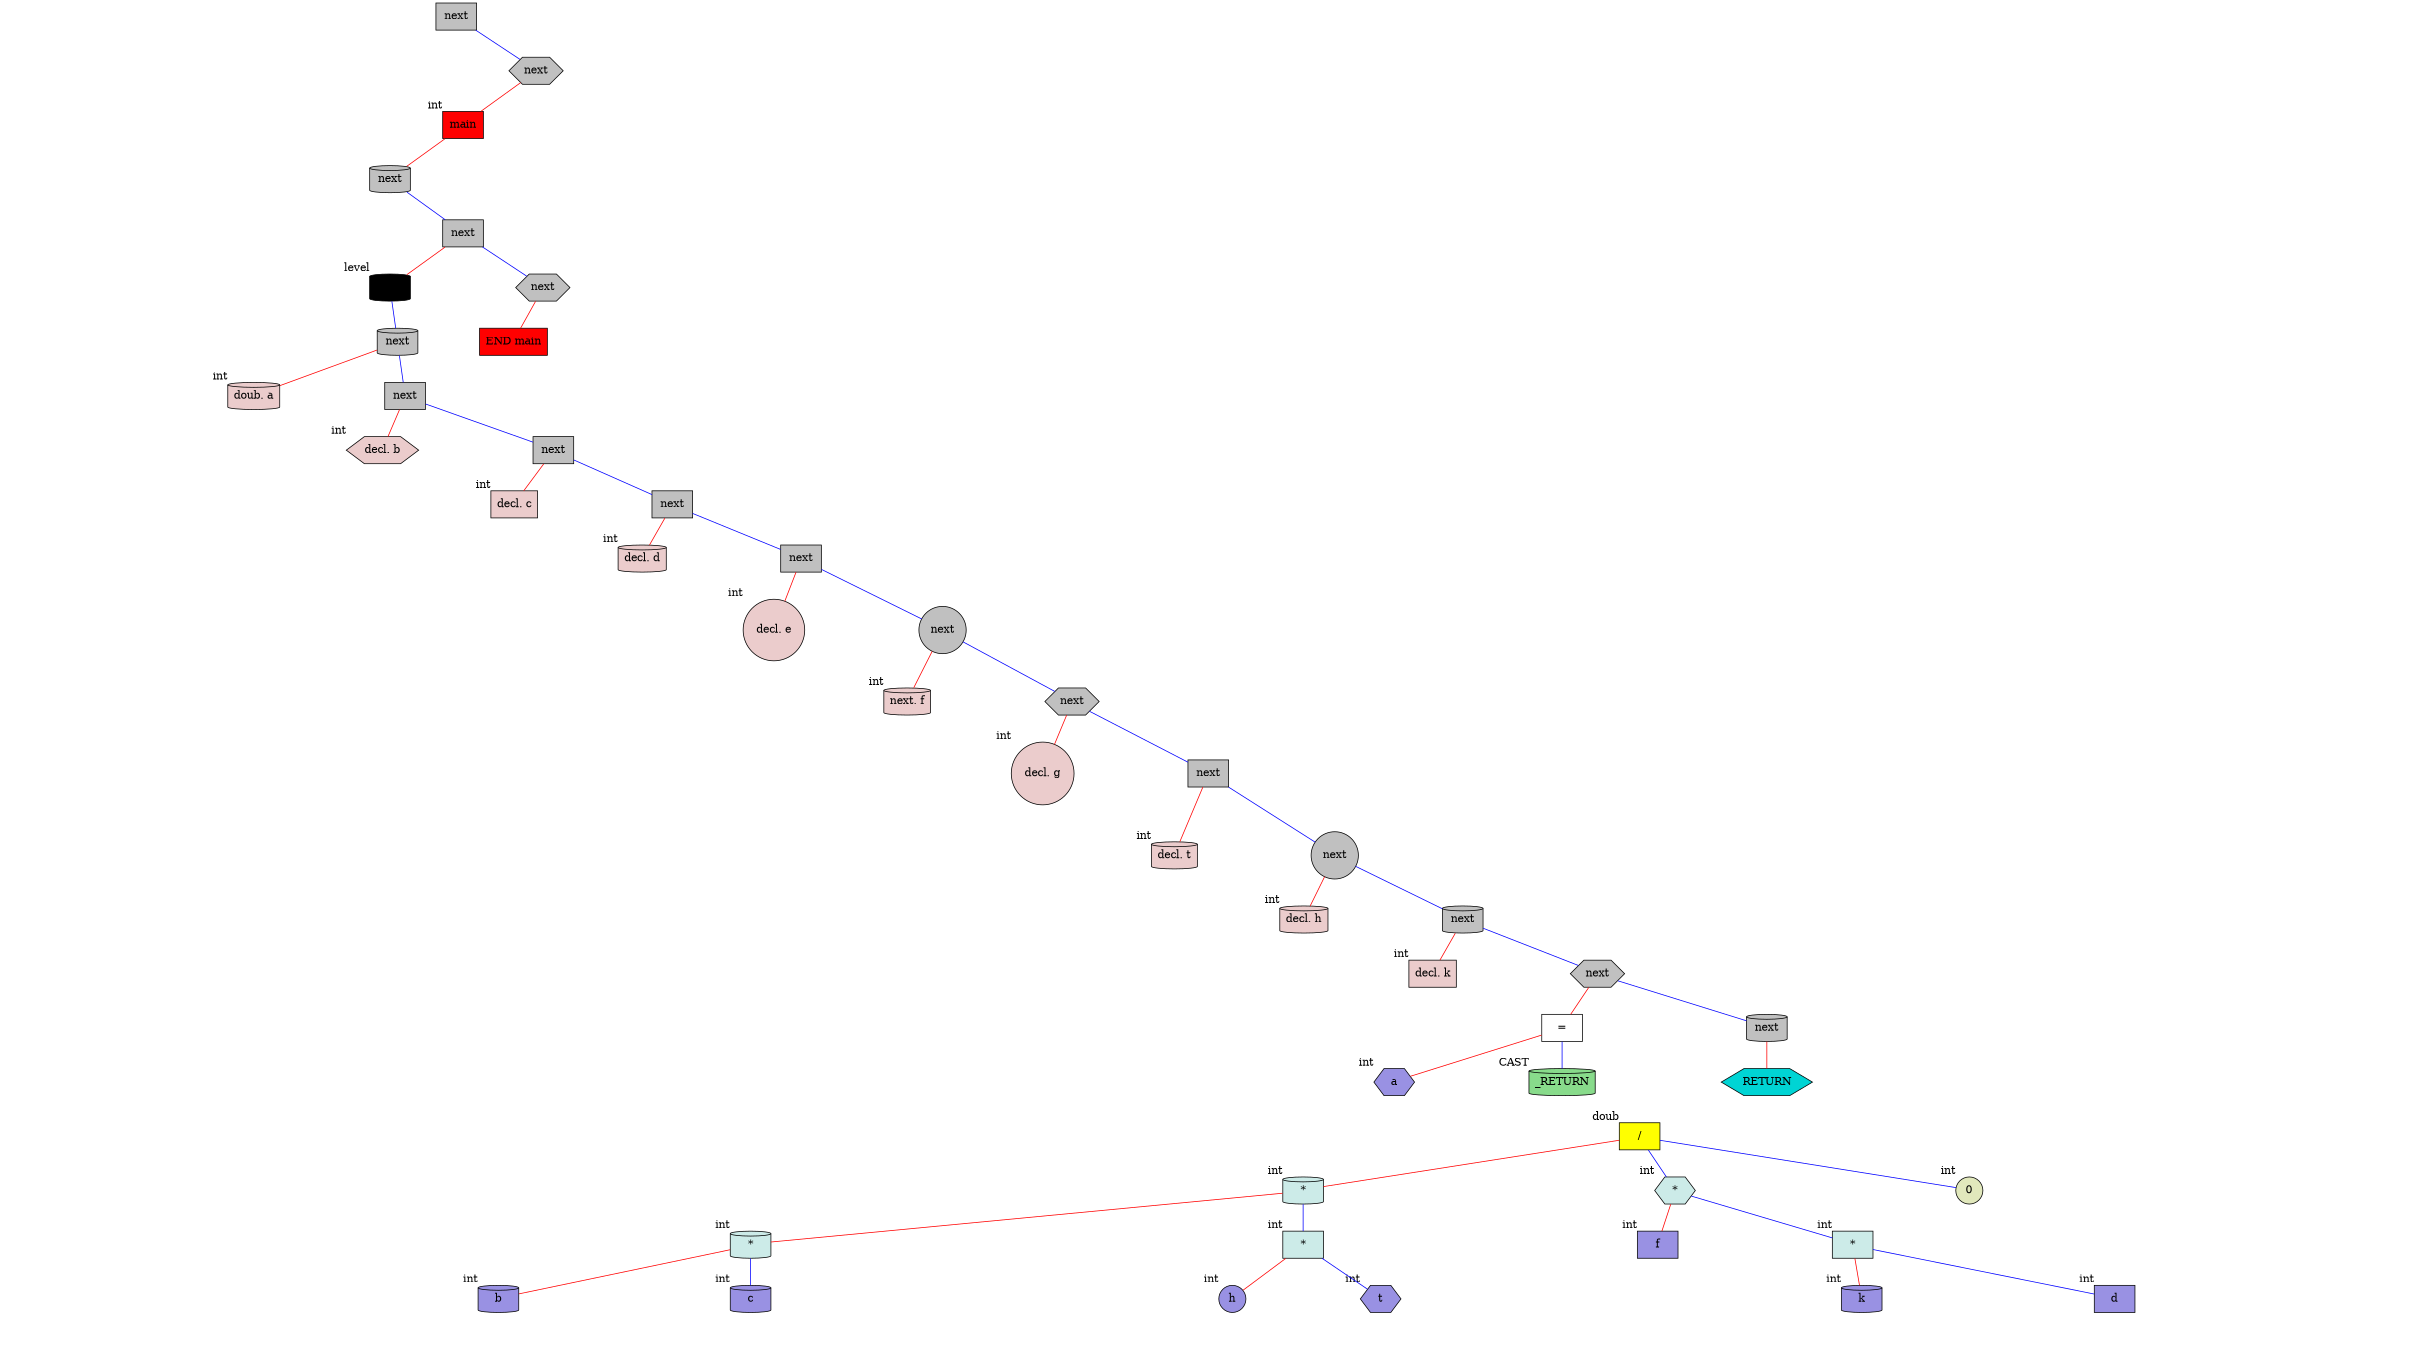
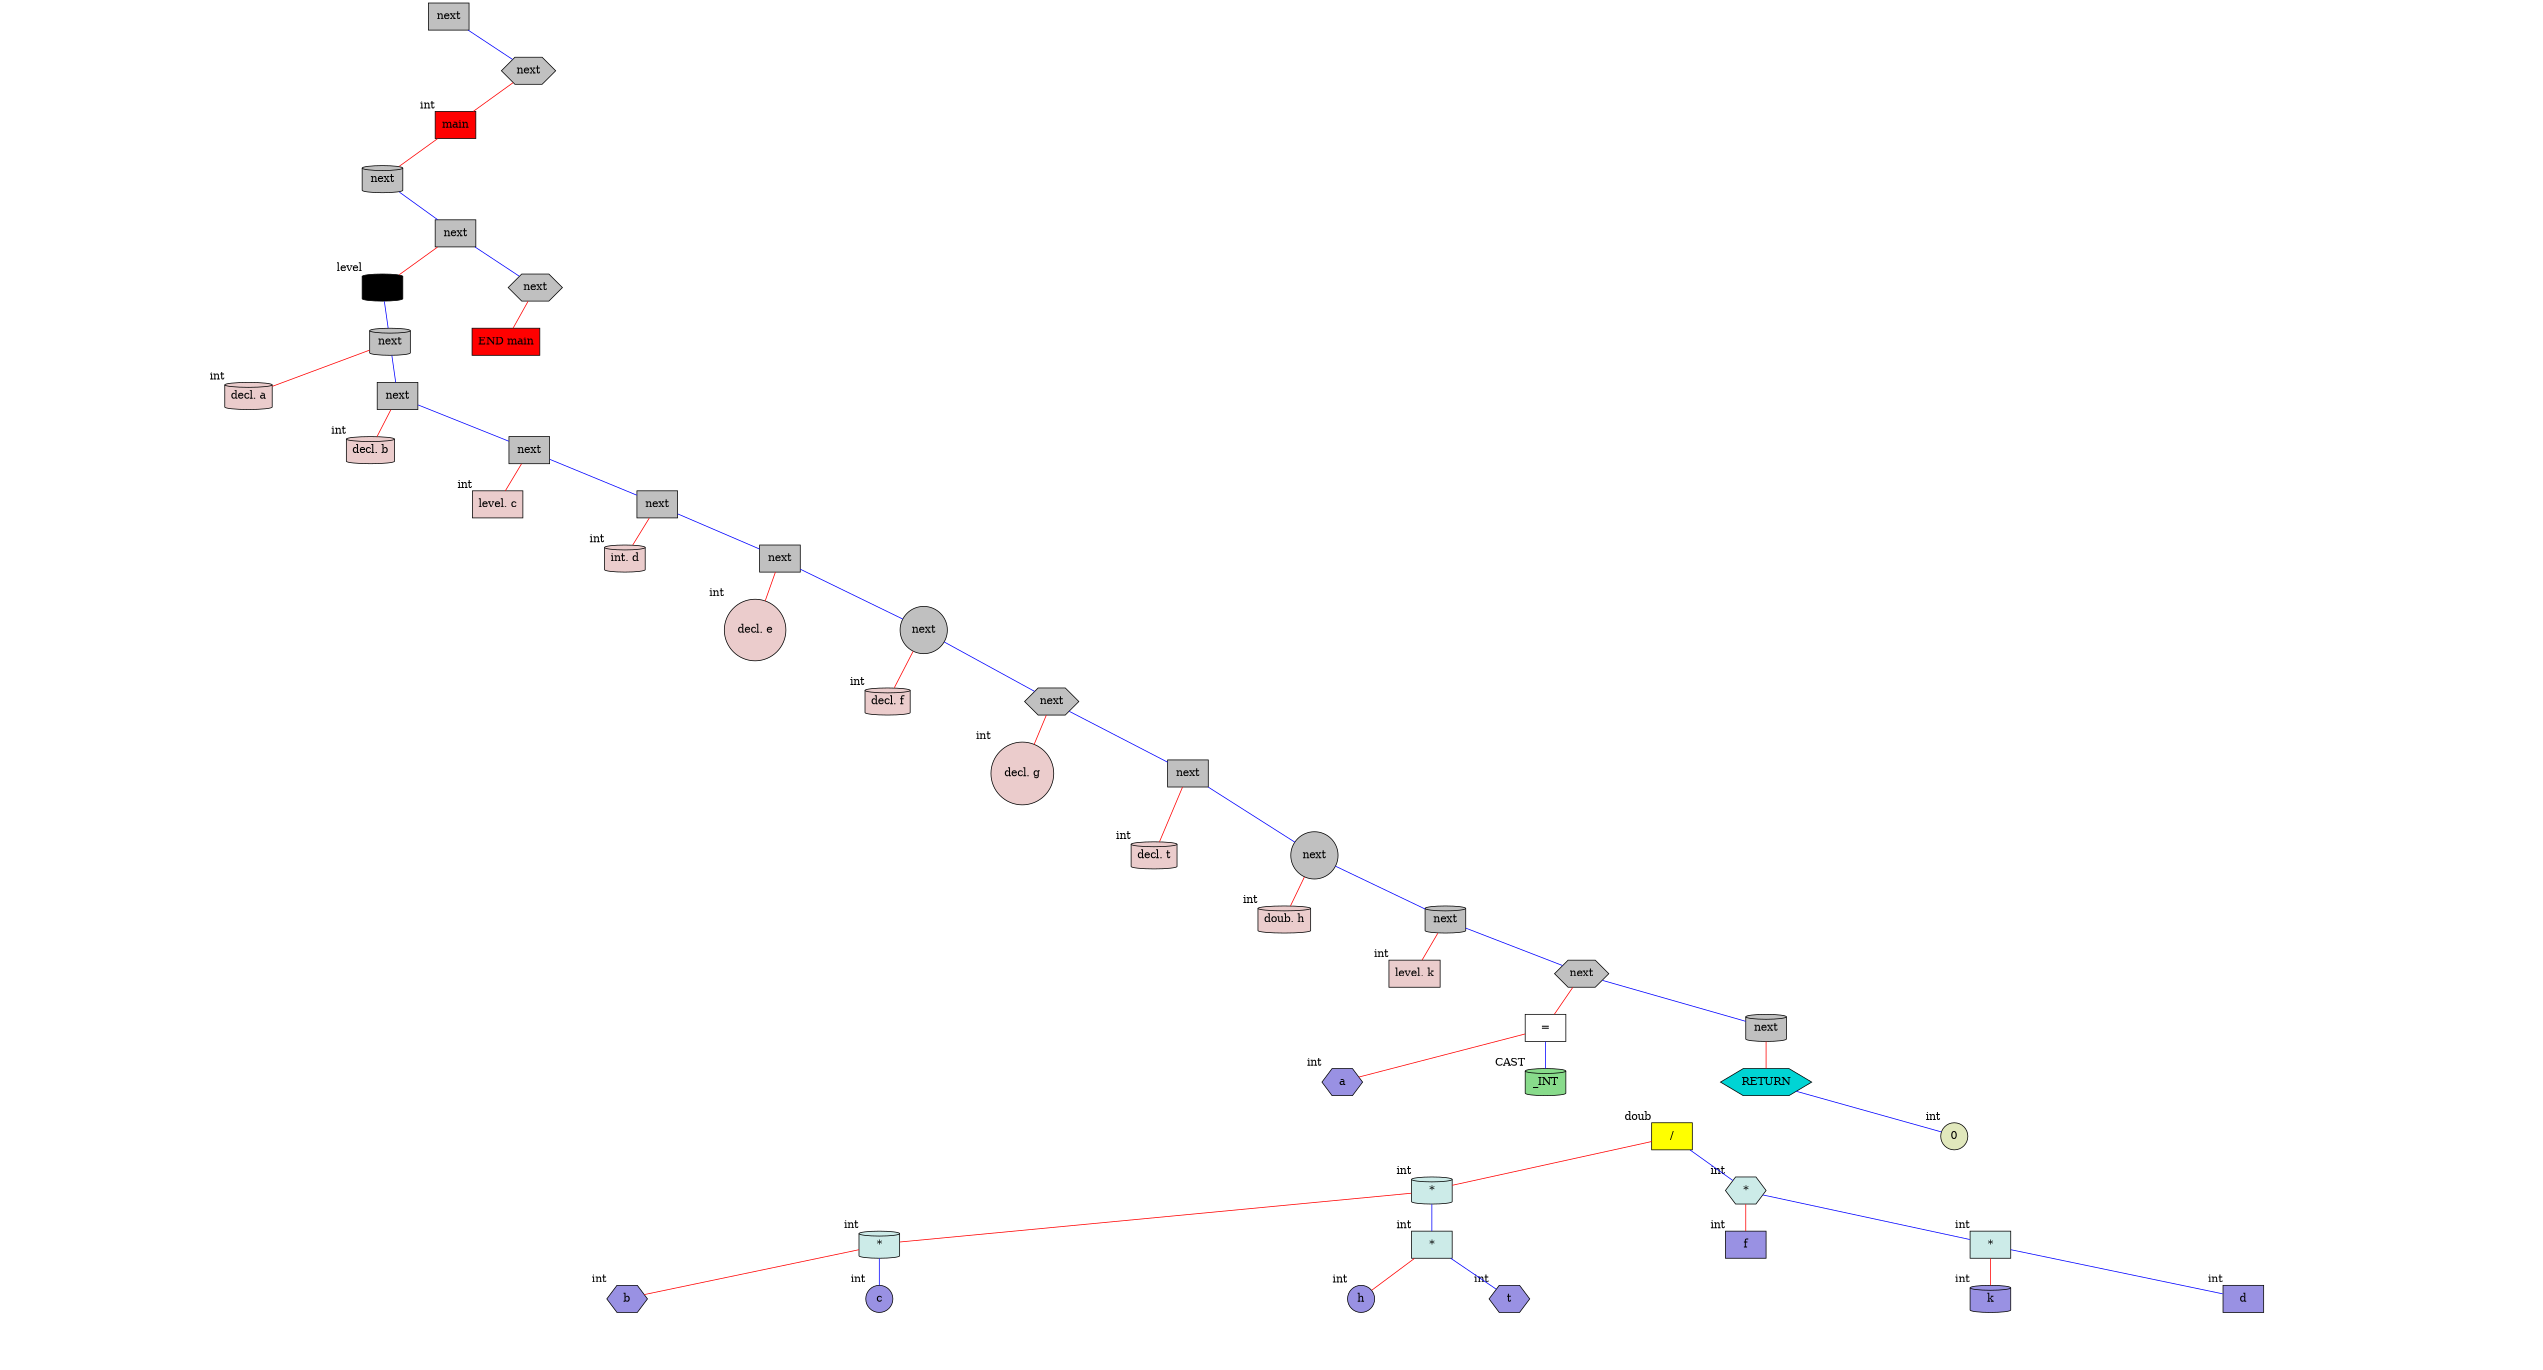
(254, 396) -> (248, 396)
(382, 450) -> (370, 450)
(514, 504) -> (498, 504)
(642, 559) -> (625, 559)
(907, 702) -> (888, 702)
(1304, 920) -> (1284, 920)
(1433, 974) -> (1415, 974)
(1562, 1082) -> (1546, 1082)
(1808, 1164) -> (1869, 1112)
(498, 1299) -> (627, 1299)
(751, 1299) -> (879, 1299)
